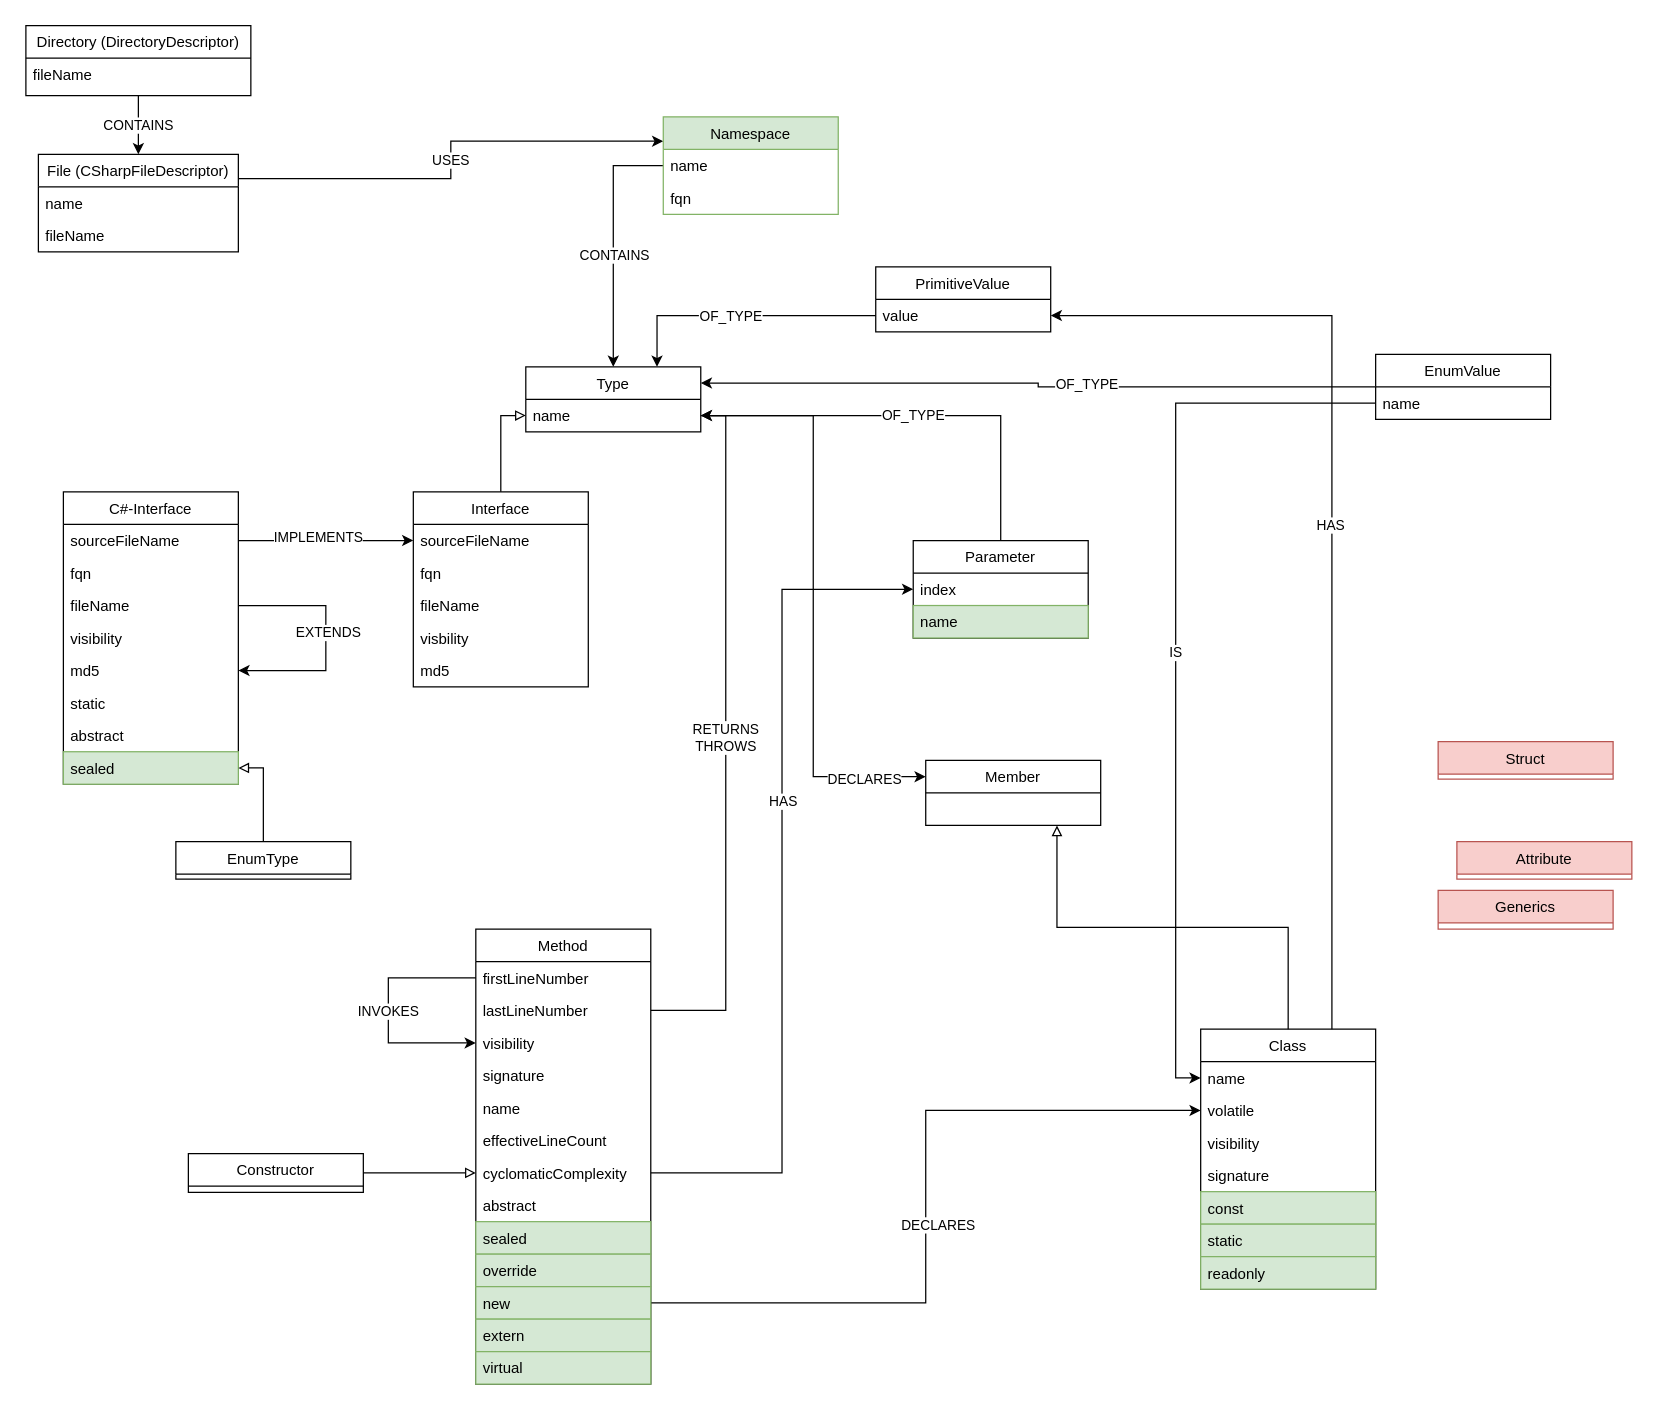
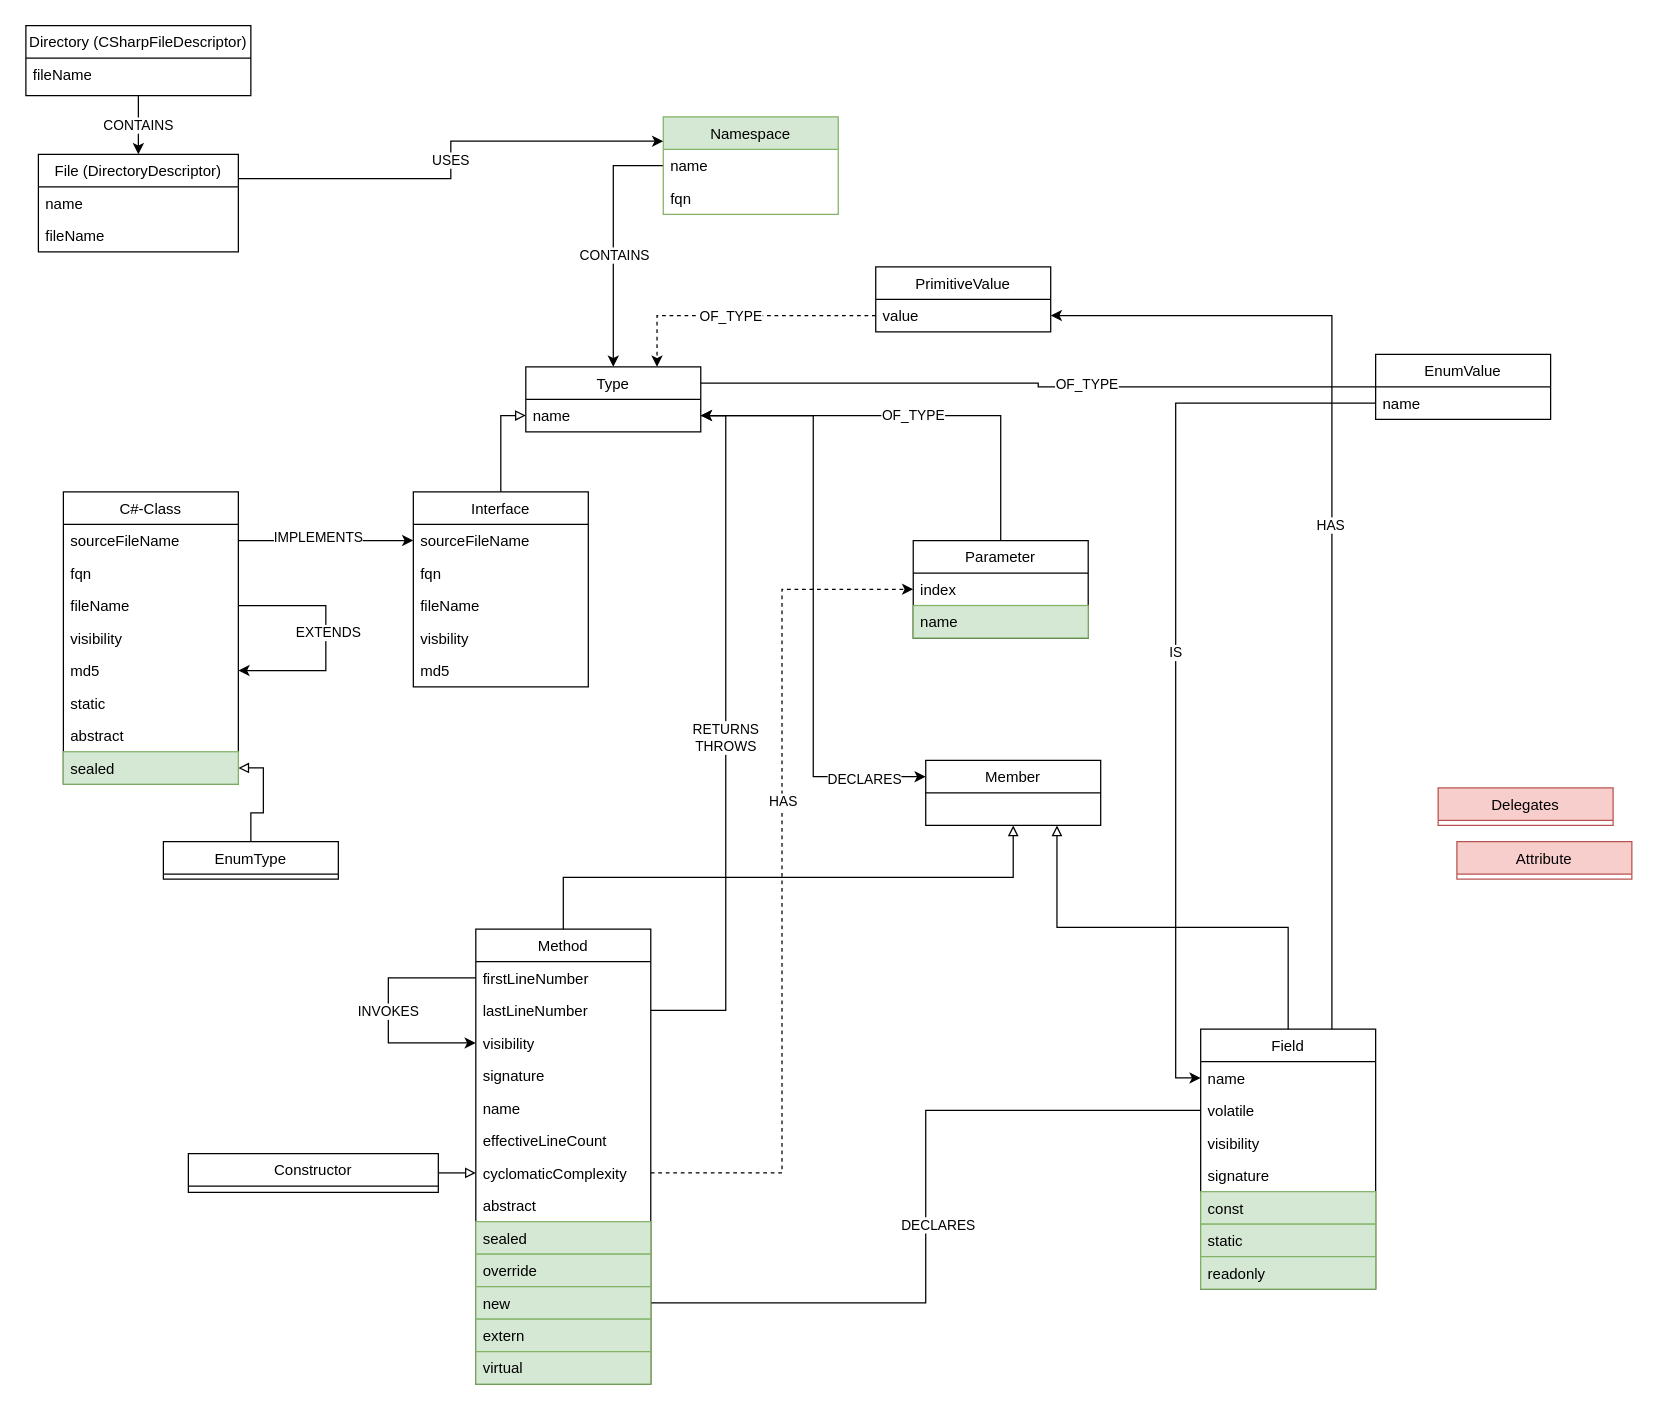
(138, 43) -> (138, 43)
(138, 171) -> (138, 171)
(817, 316) -> (817, 316)
(711, 383) -> (708, 383)
(150, 509) -> (150, 509)
(1526, 761) -> none
none -> (1526, 807)
(263, 861) -> (251, 861)
none -> (784, 878)
(1526, 910) -> none
(1288, 1046) -> (1288, 1046)
(782, 1055) -> (782, 1055)
(1191, 1111) -> (1194, 1111)
(276, 1173) -> (313, 1173)
